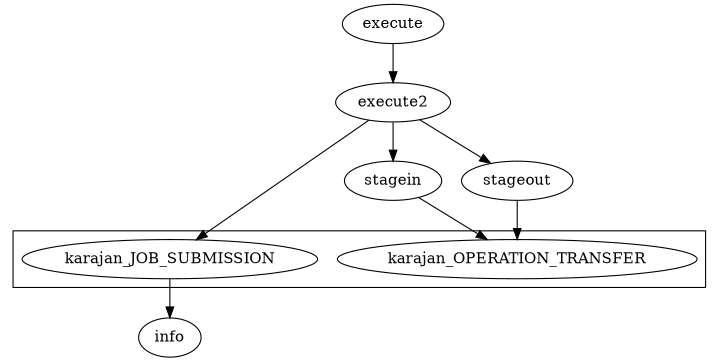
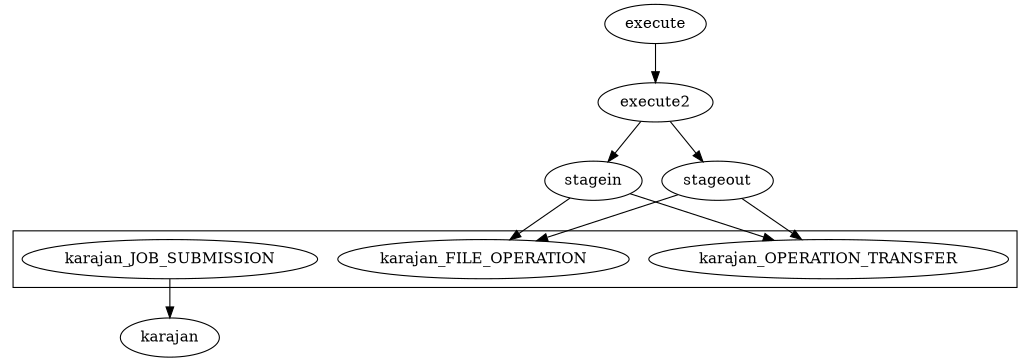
(287, 177) -> none
none -> (483, 259)
(170, 338) -> (170, 338)
